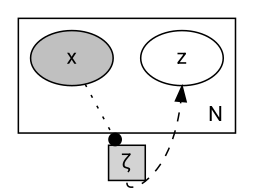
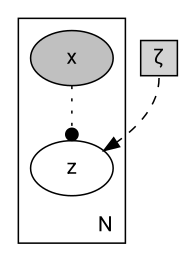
(99, 109) -> (72, 107)
